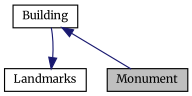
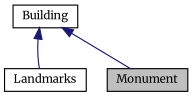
(53, 43) -> (38, 54)
